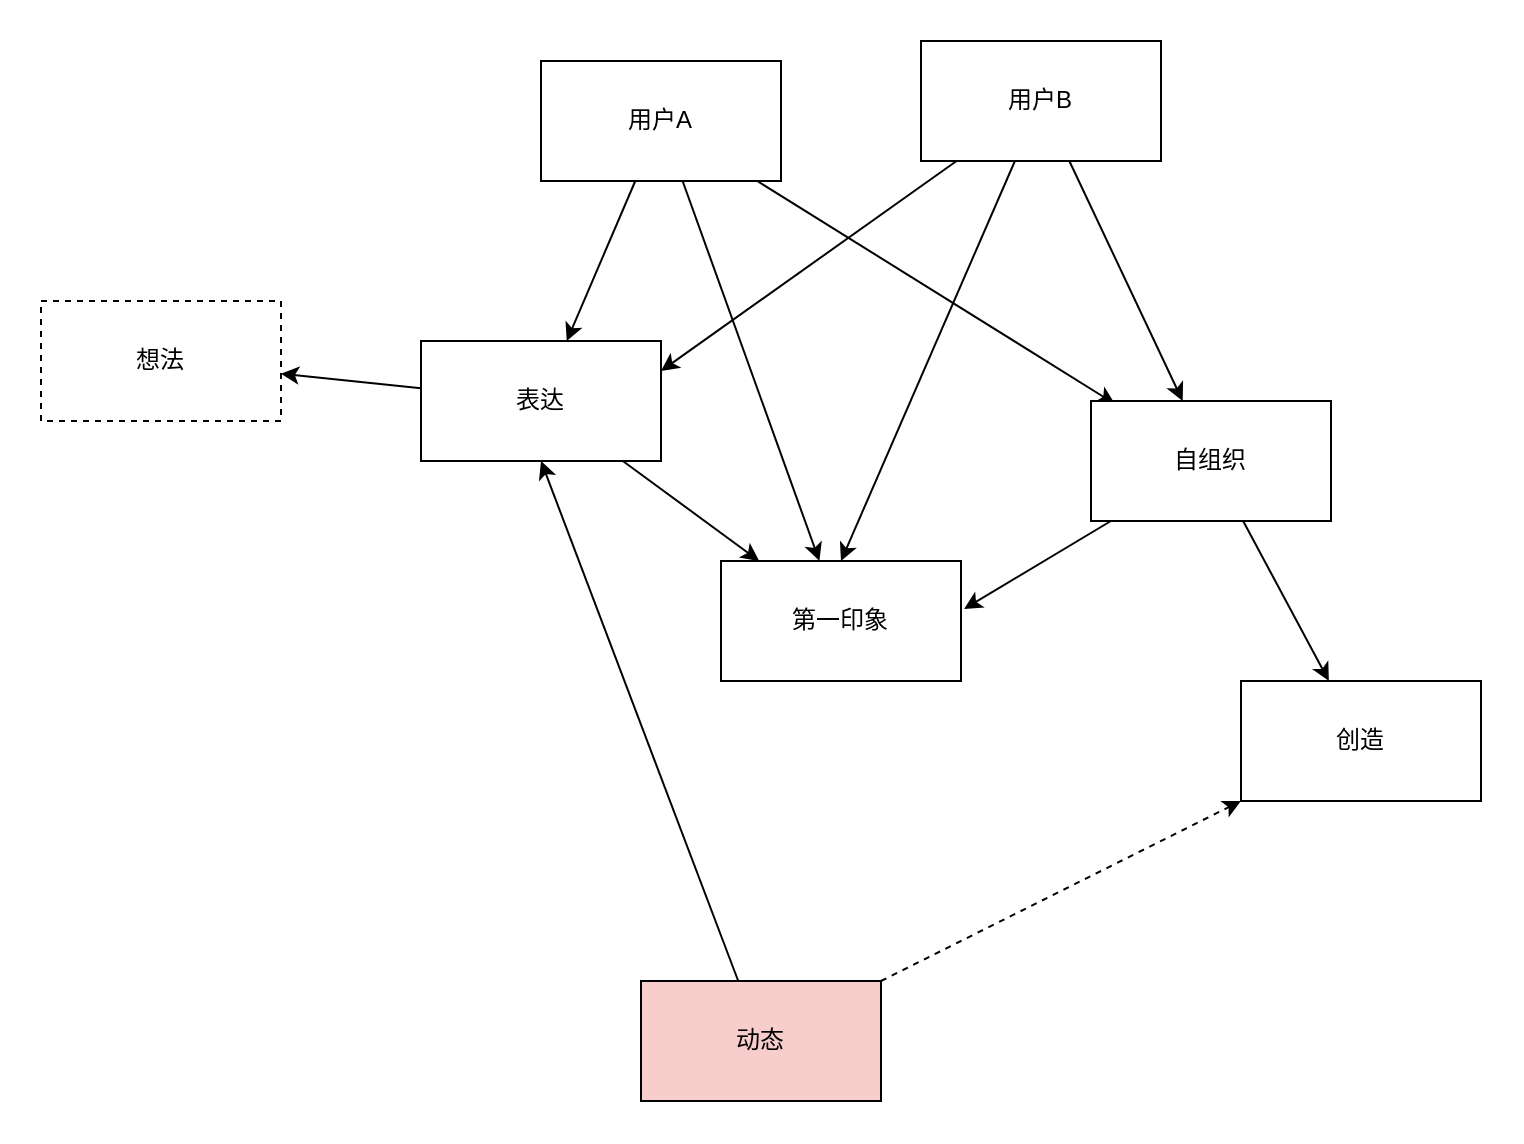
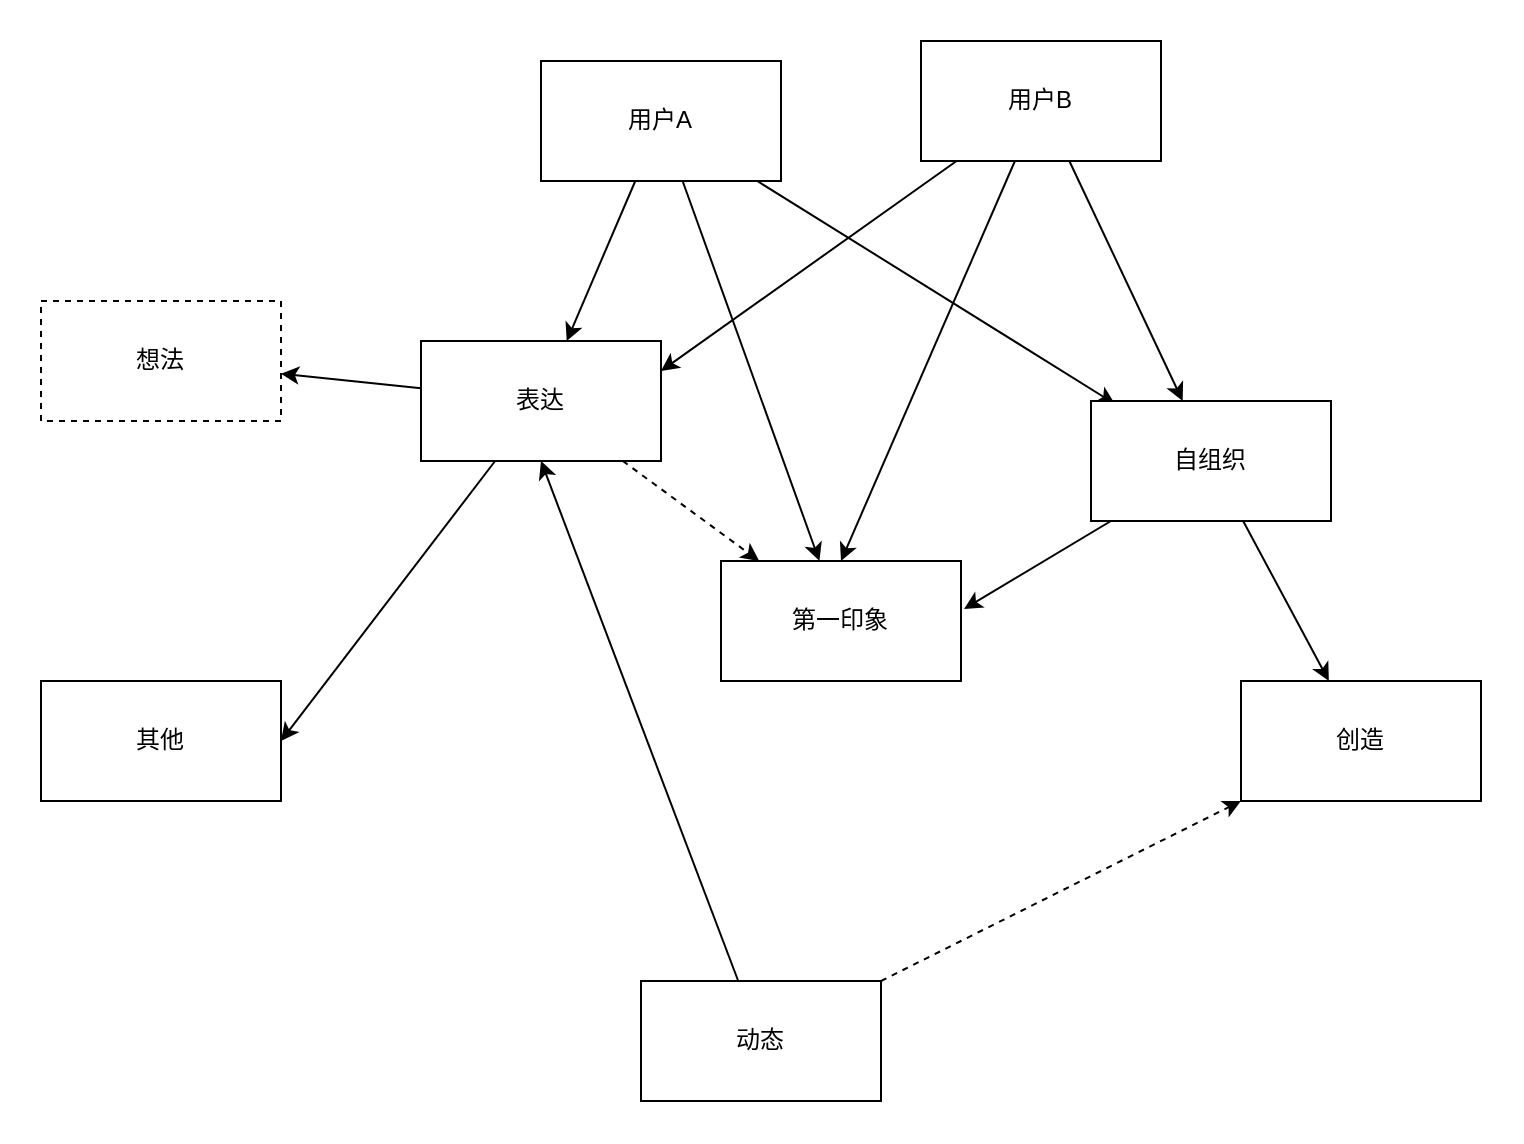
(687, 508) -> (687, 508)
none -> (392, 596)
none -> (161, 741)
(761, 1041) -> (761, 1041)
